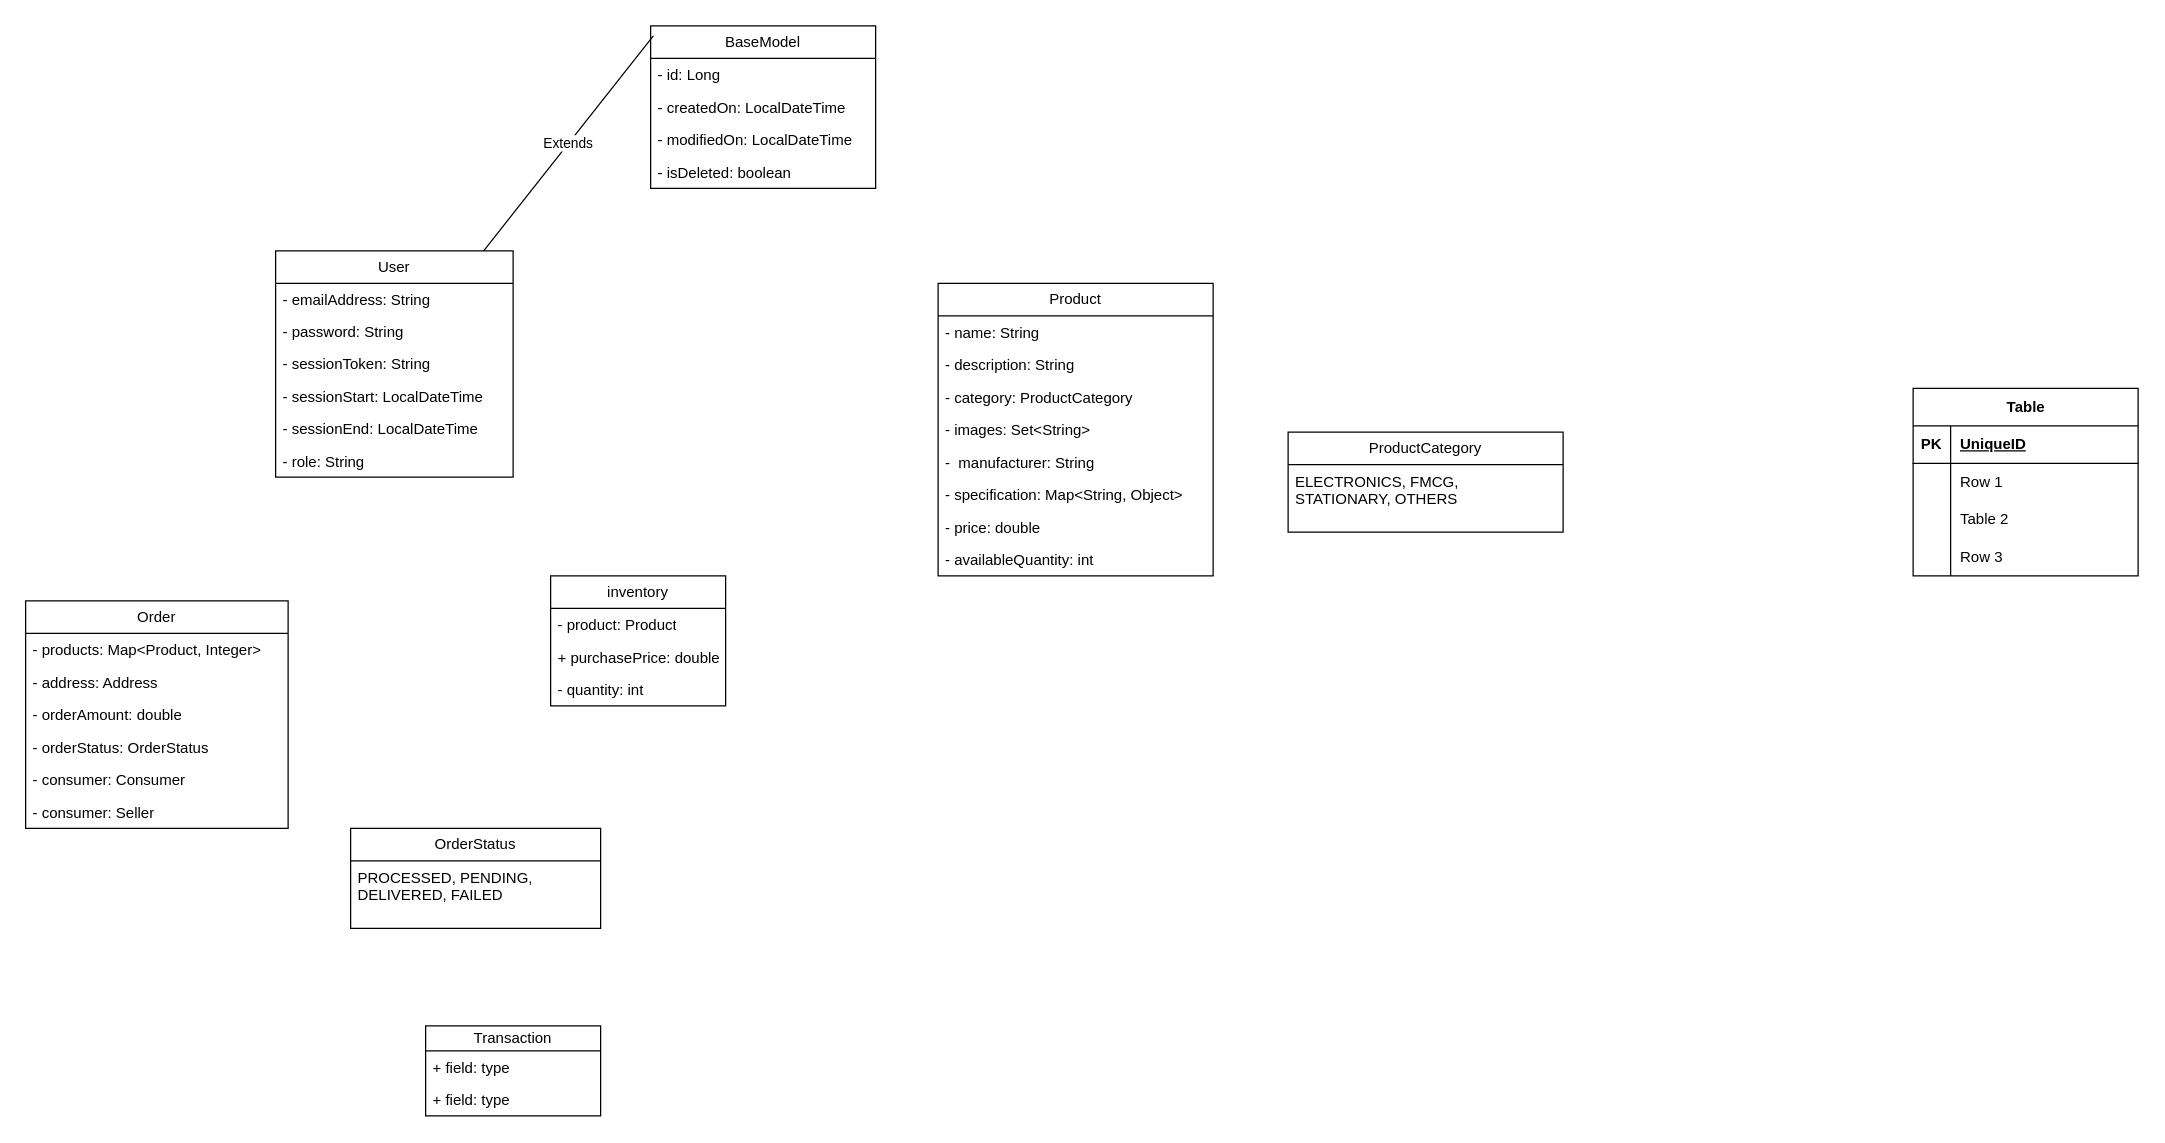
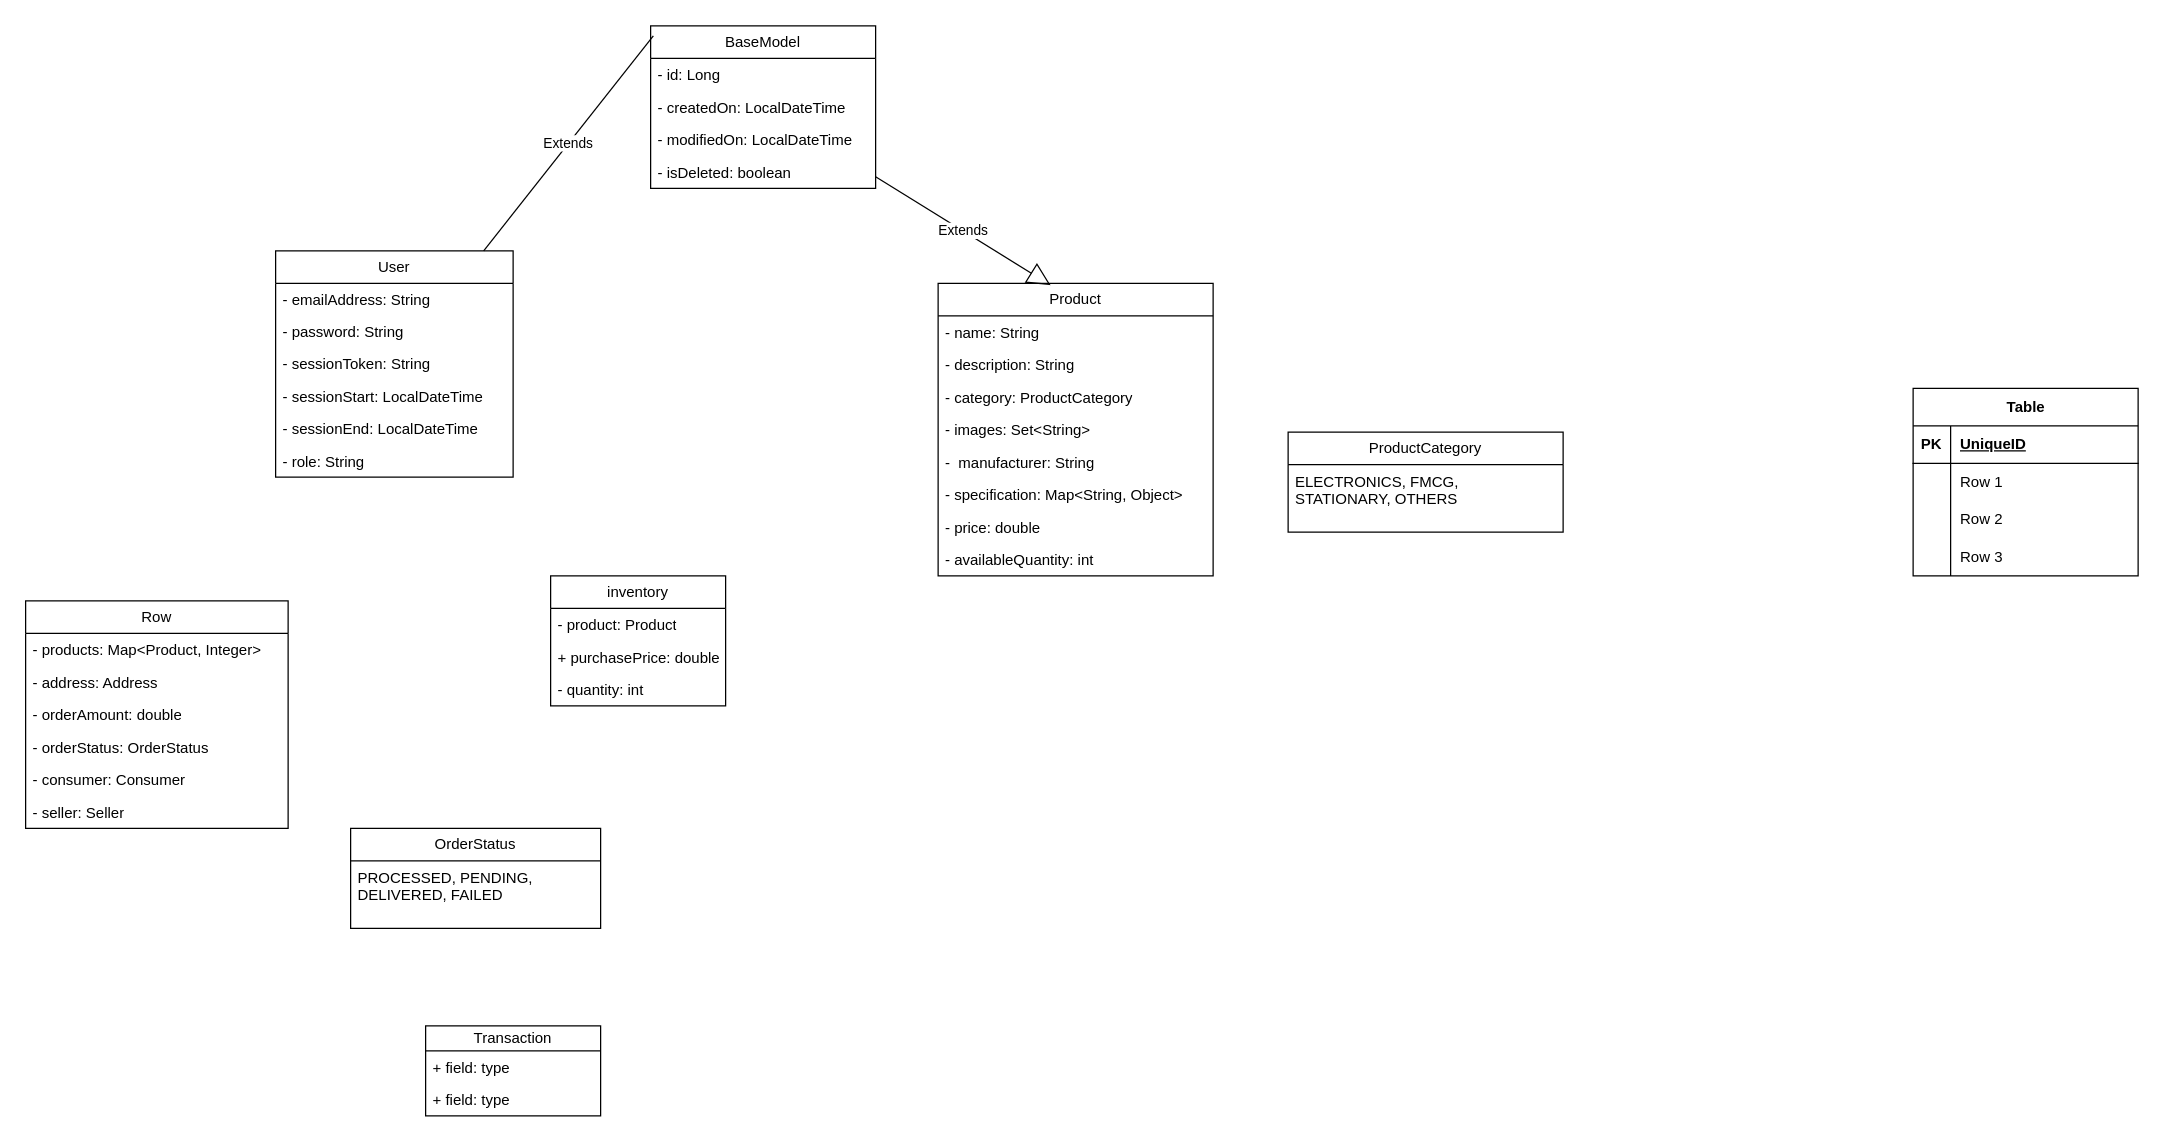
none -> (953, 224)
(1986, 519) -> (1980, 519)
(157, 617) -> (157, 617)
(99, 813) -> (87, 813)
